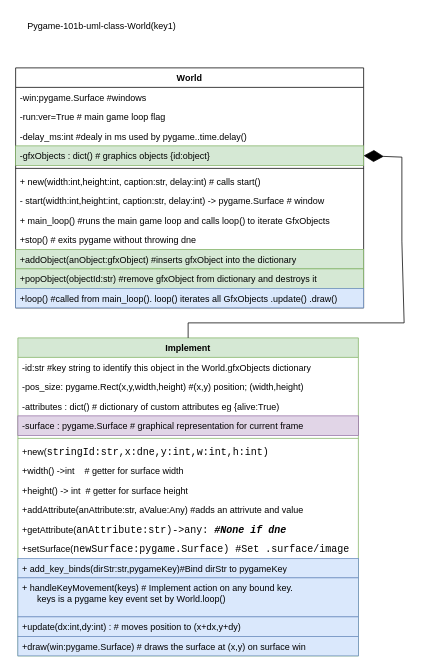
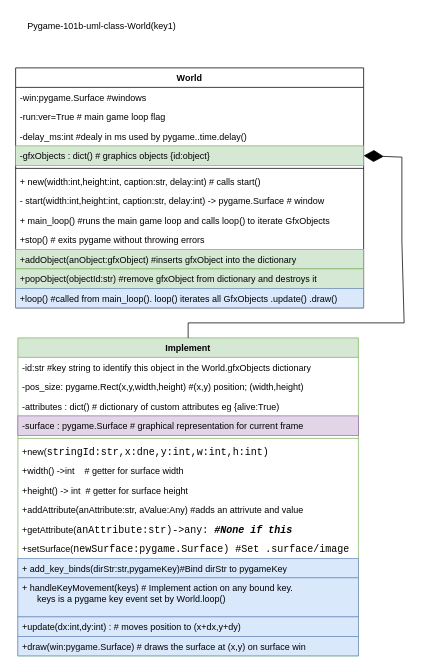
(117, 240) -> (125, 240)
(140, 530) -> (141, 530)
